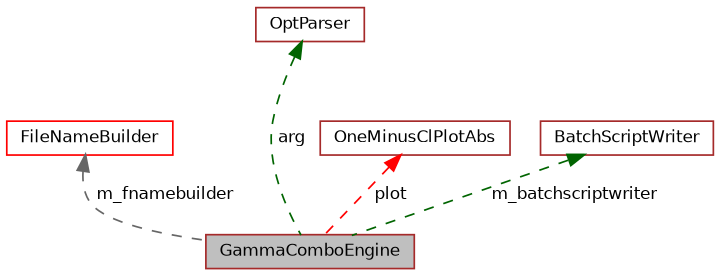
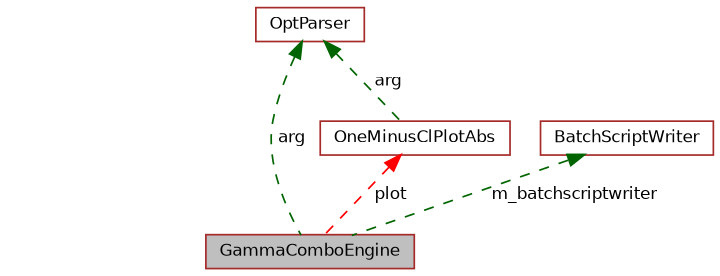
none -> (369, 88)
(90, 138) -> none
